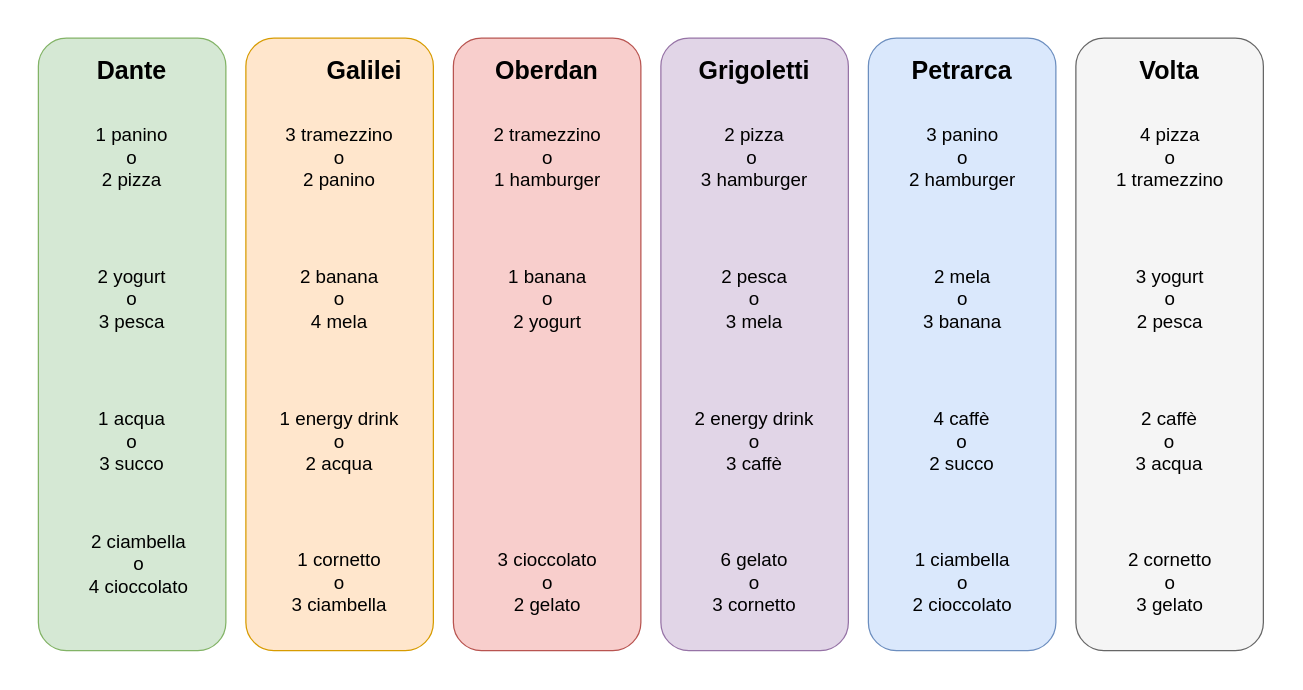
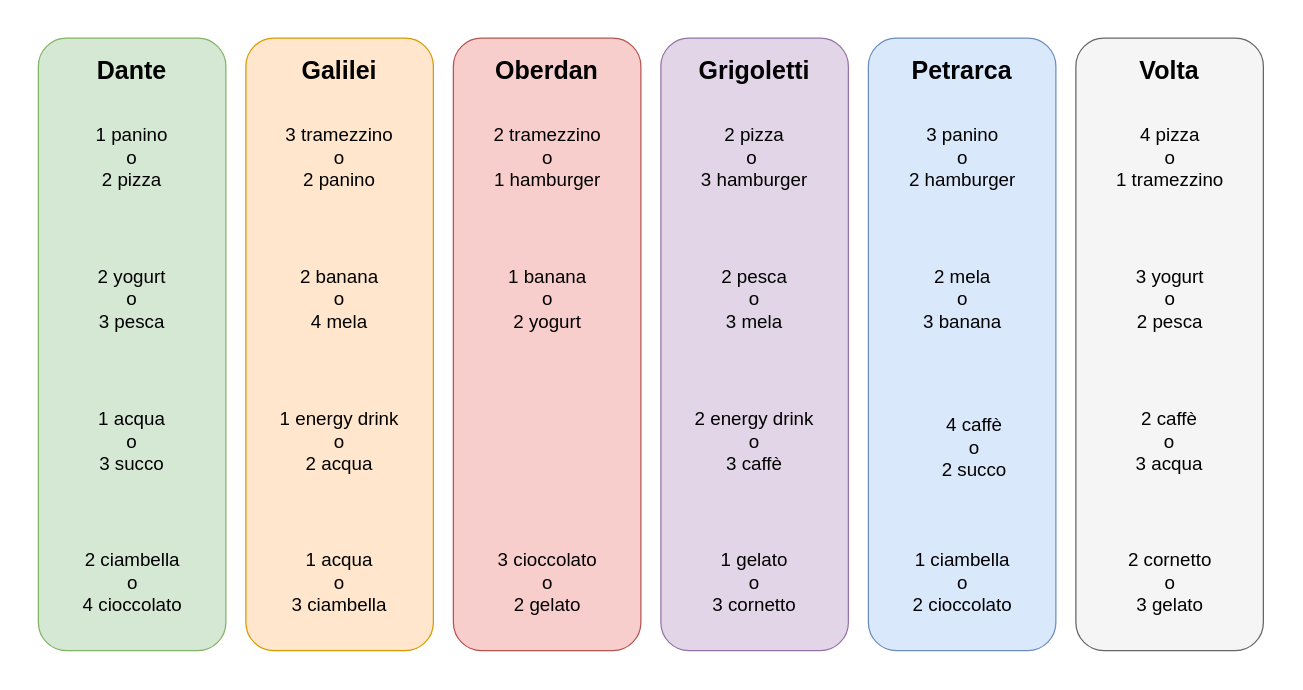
(364, 69) -> (339, 69)
(962, 441) -> (974, 447)
(138, 563) -> (132, 582)
(339, 582) -> (339, 582)
(754, 582) -> (754, 582)
